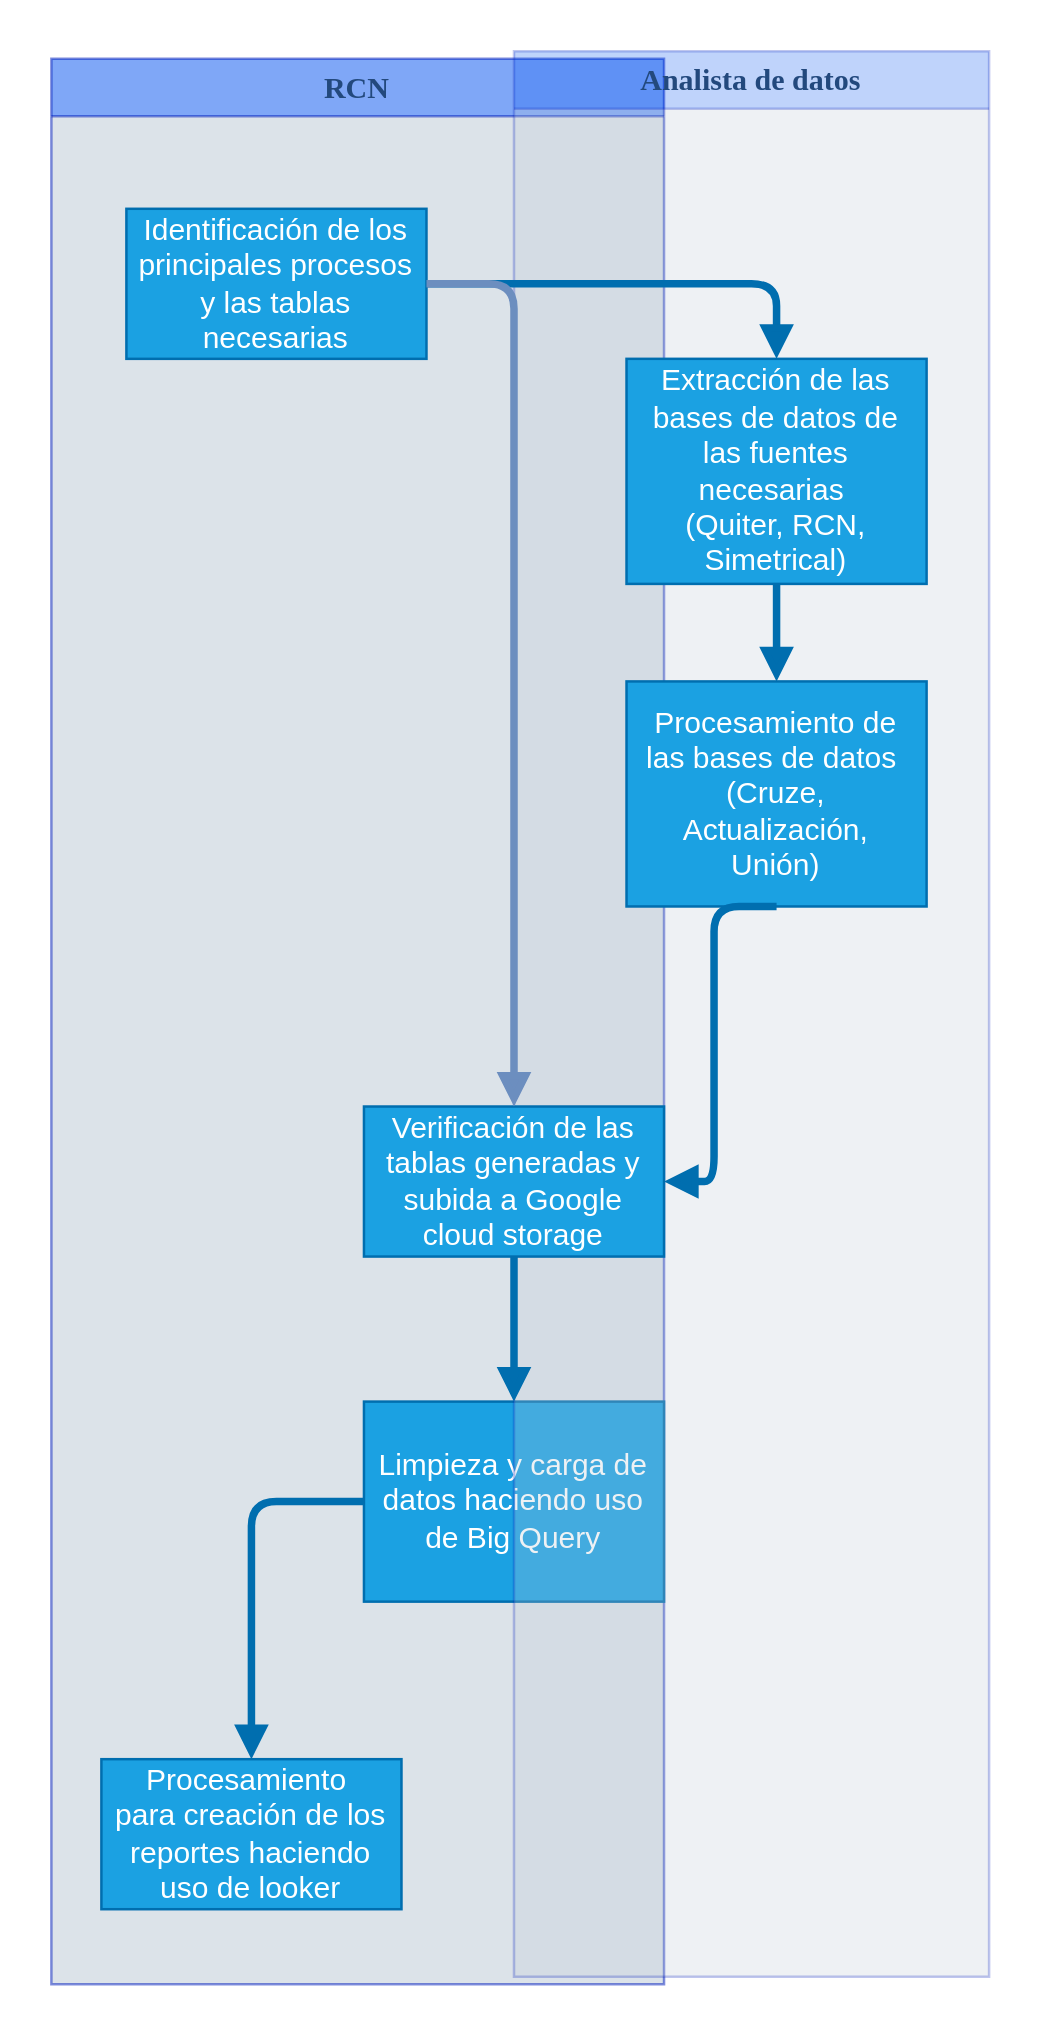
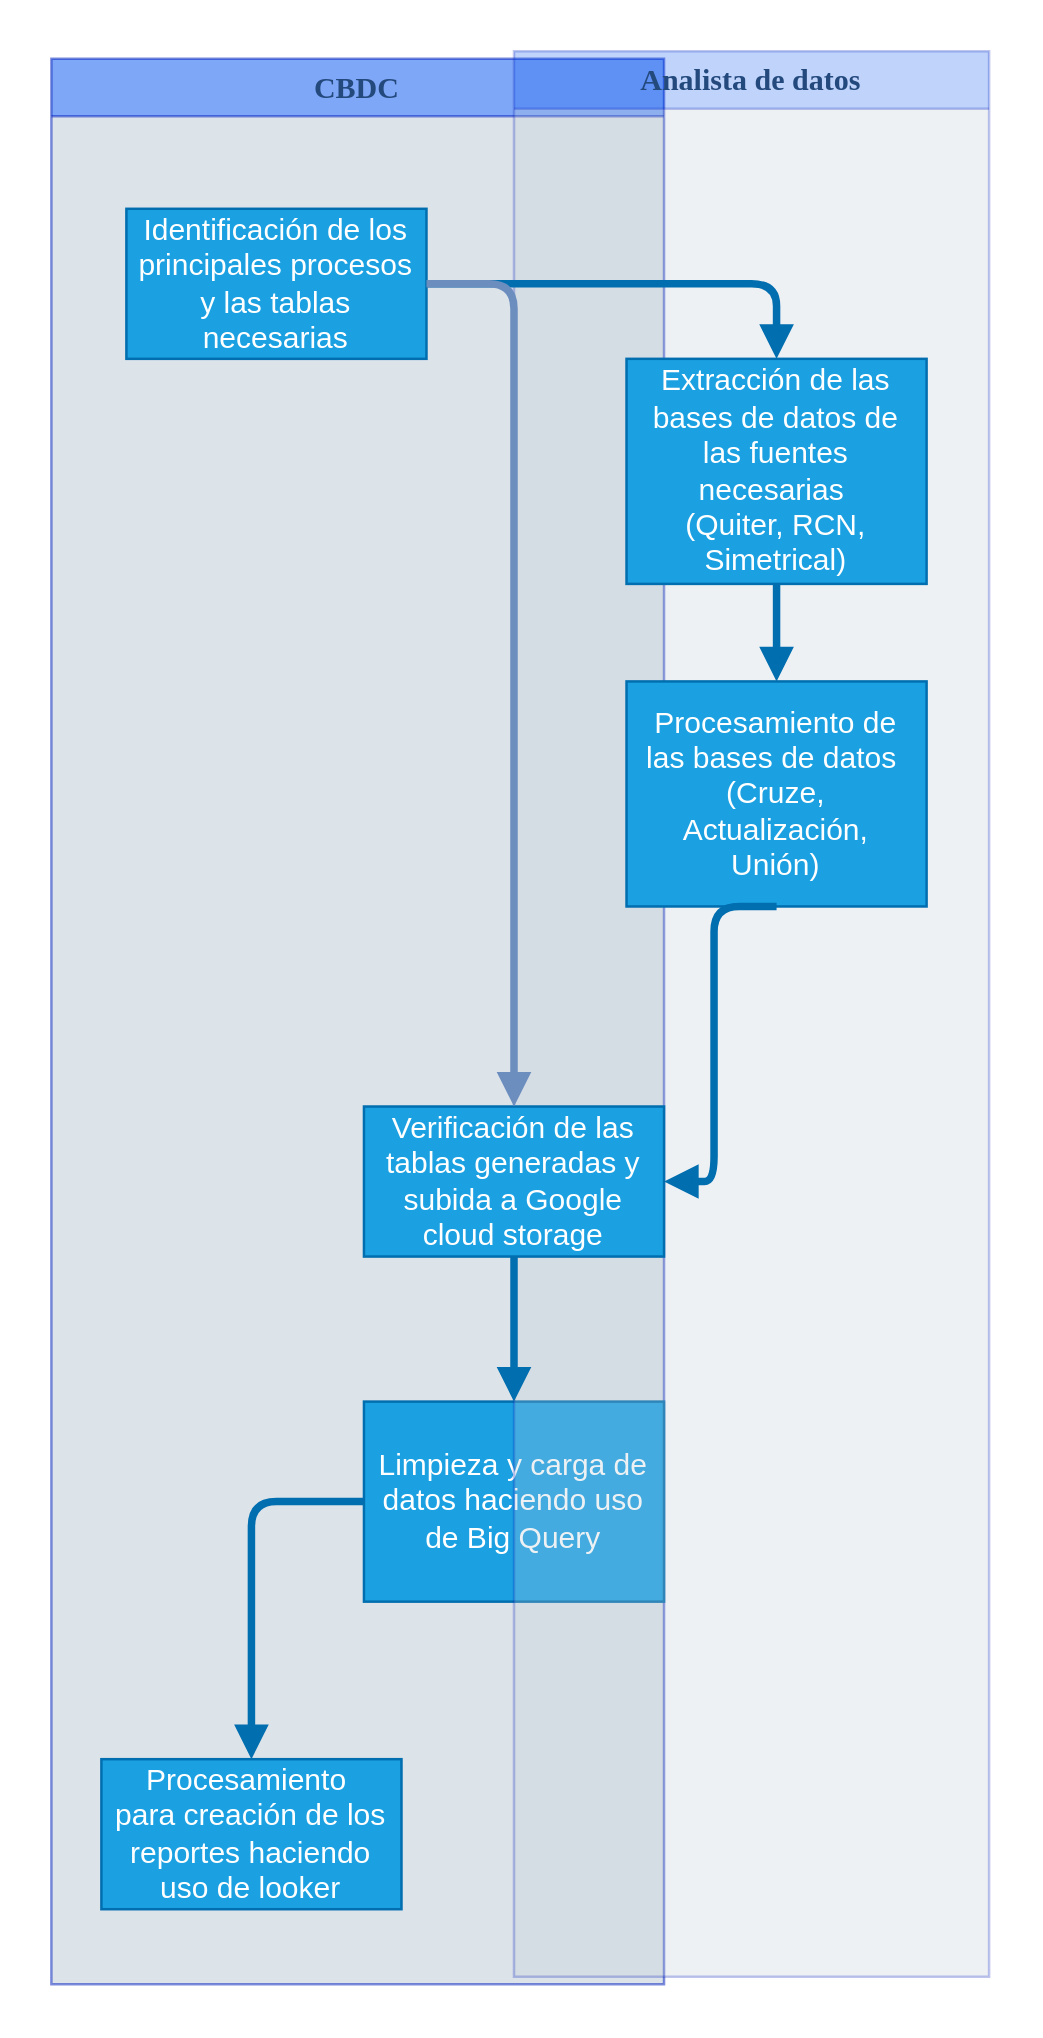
(358, 89) -> (358, 89)
